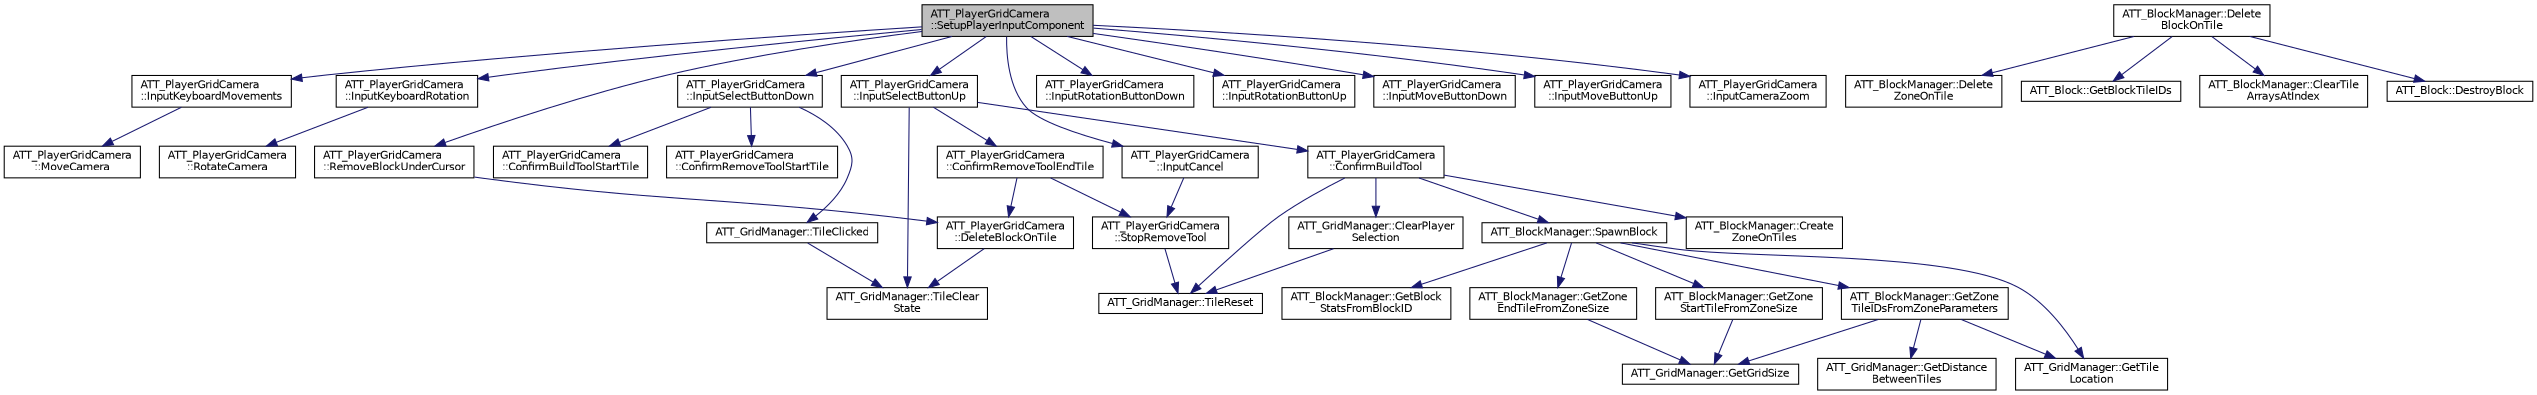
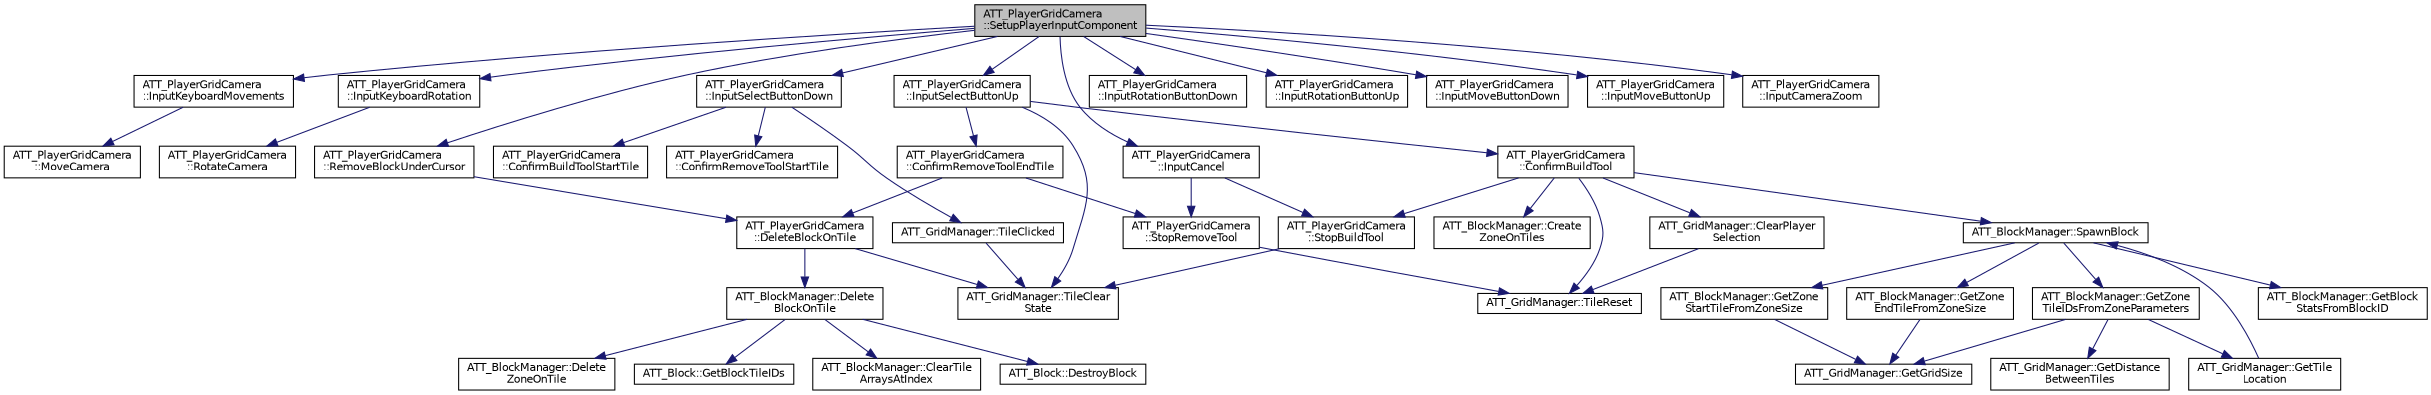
none -> (1346, 233)
(1870, 260) -> (2203, 283)
none -> (805, 263)
